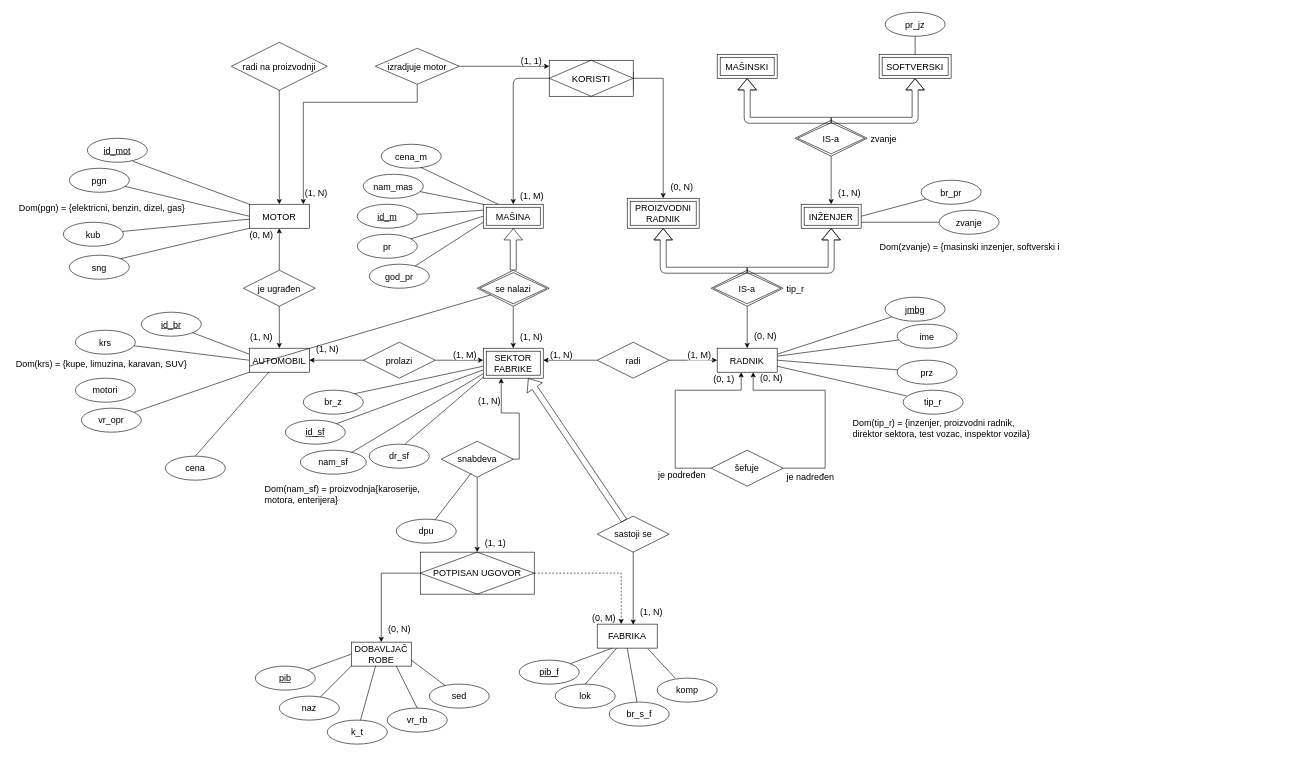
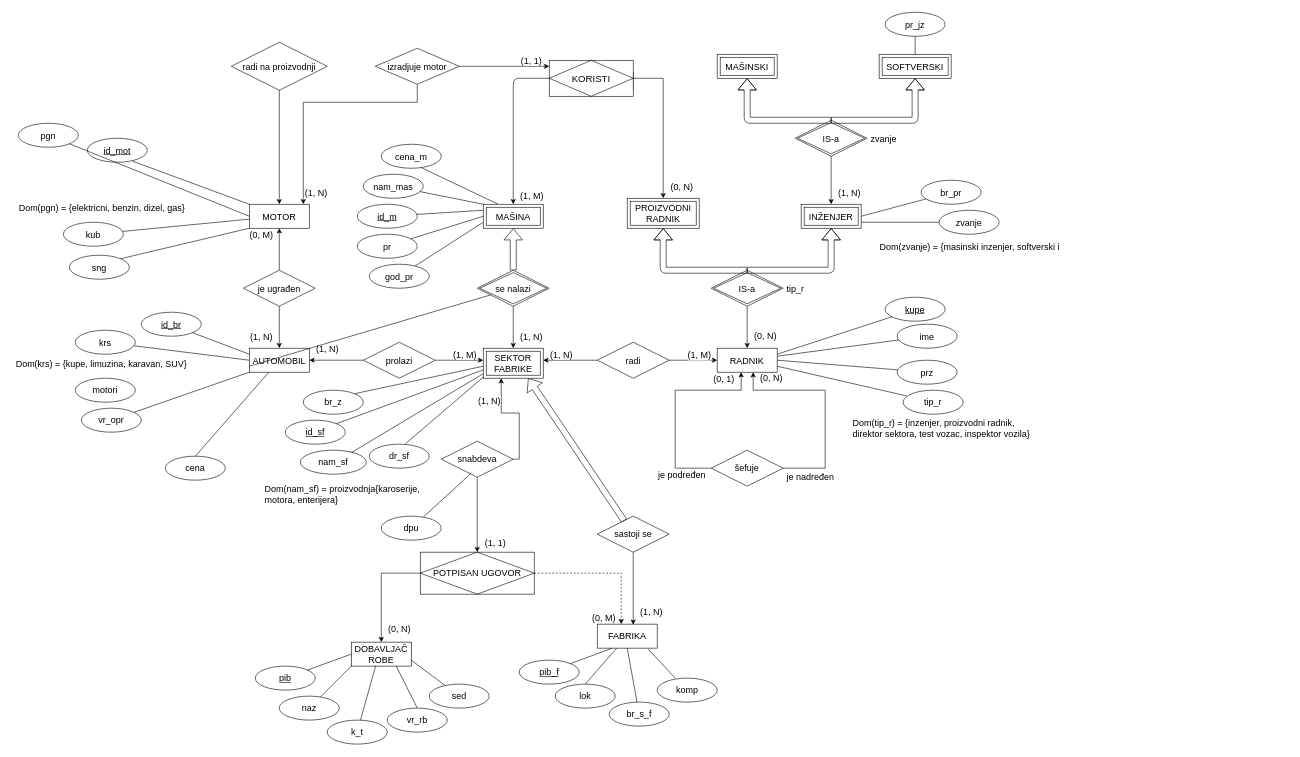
(99, 180) -> (48, 135)
(915, 309) -> (915, 309)
(426, 531) -> (411, 528)
